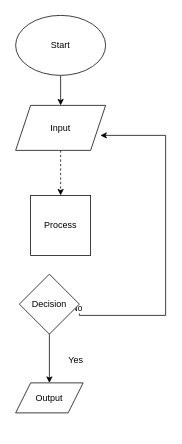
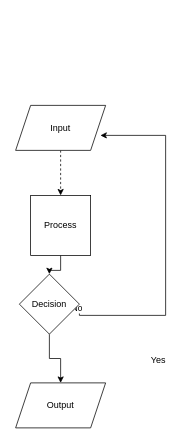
(60, 45) -> none
(60, 87) -> none
none -> (60, 268)
(75, 360) -> (158, 360)
(49, 398) -> (60, 405)
